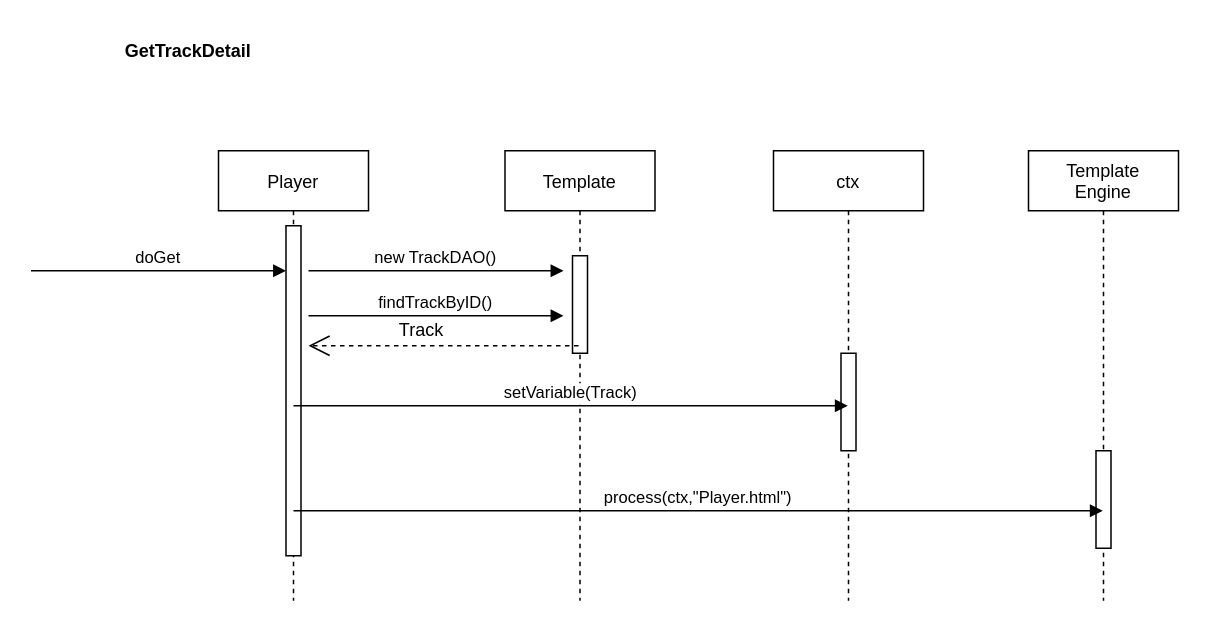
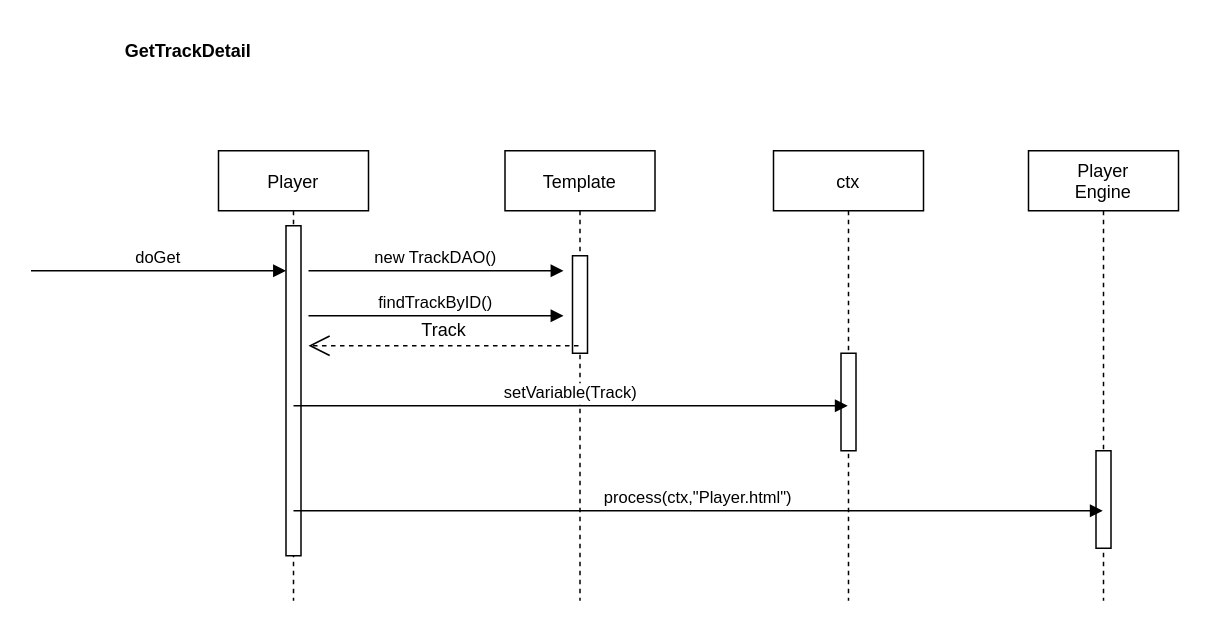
(1103, 171) -> (1103, 171)
(421, 331) -> (443, 331)
